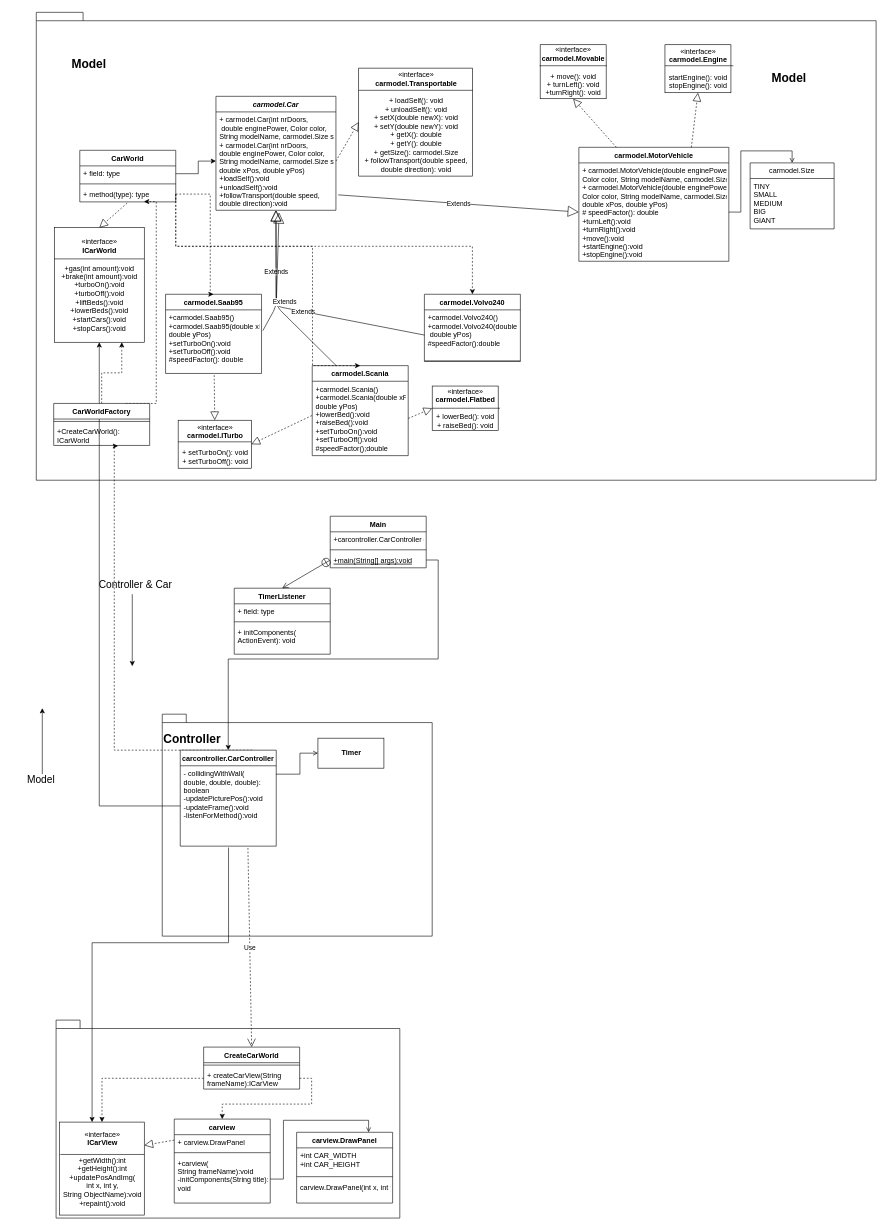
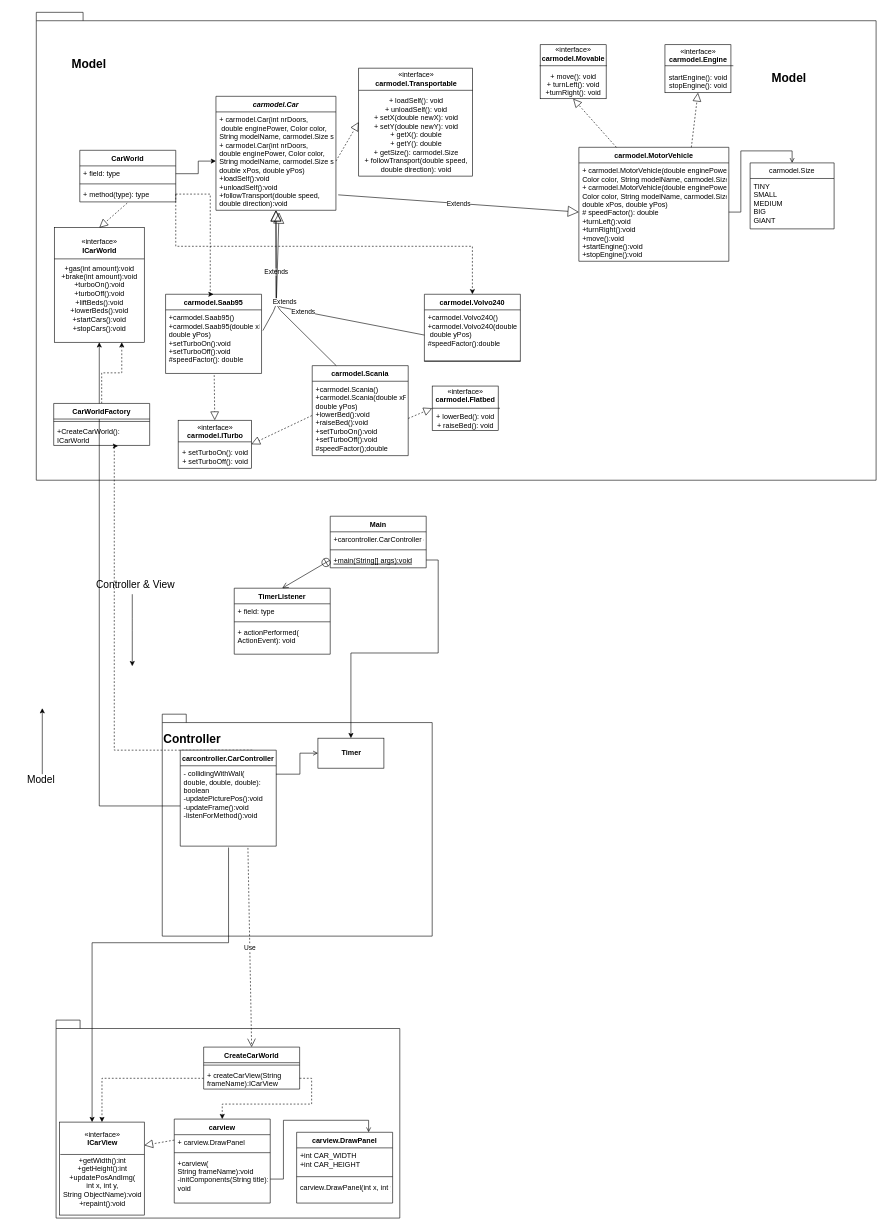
(156, 307) -> none
(313, 308) -> none
(136, 585) -> (136, 585)
(269, 632) -> (272, 632)
(228, 659) -> (351, 732)
